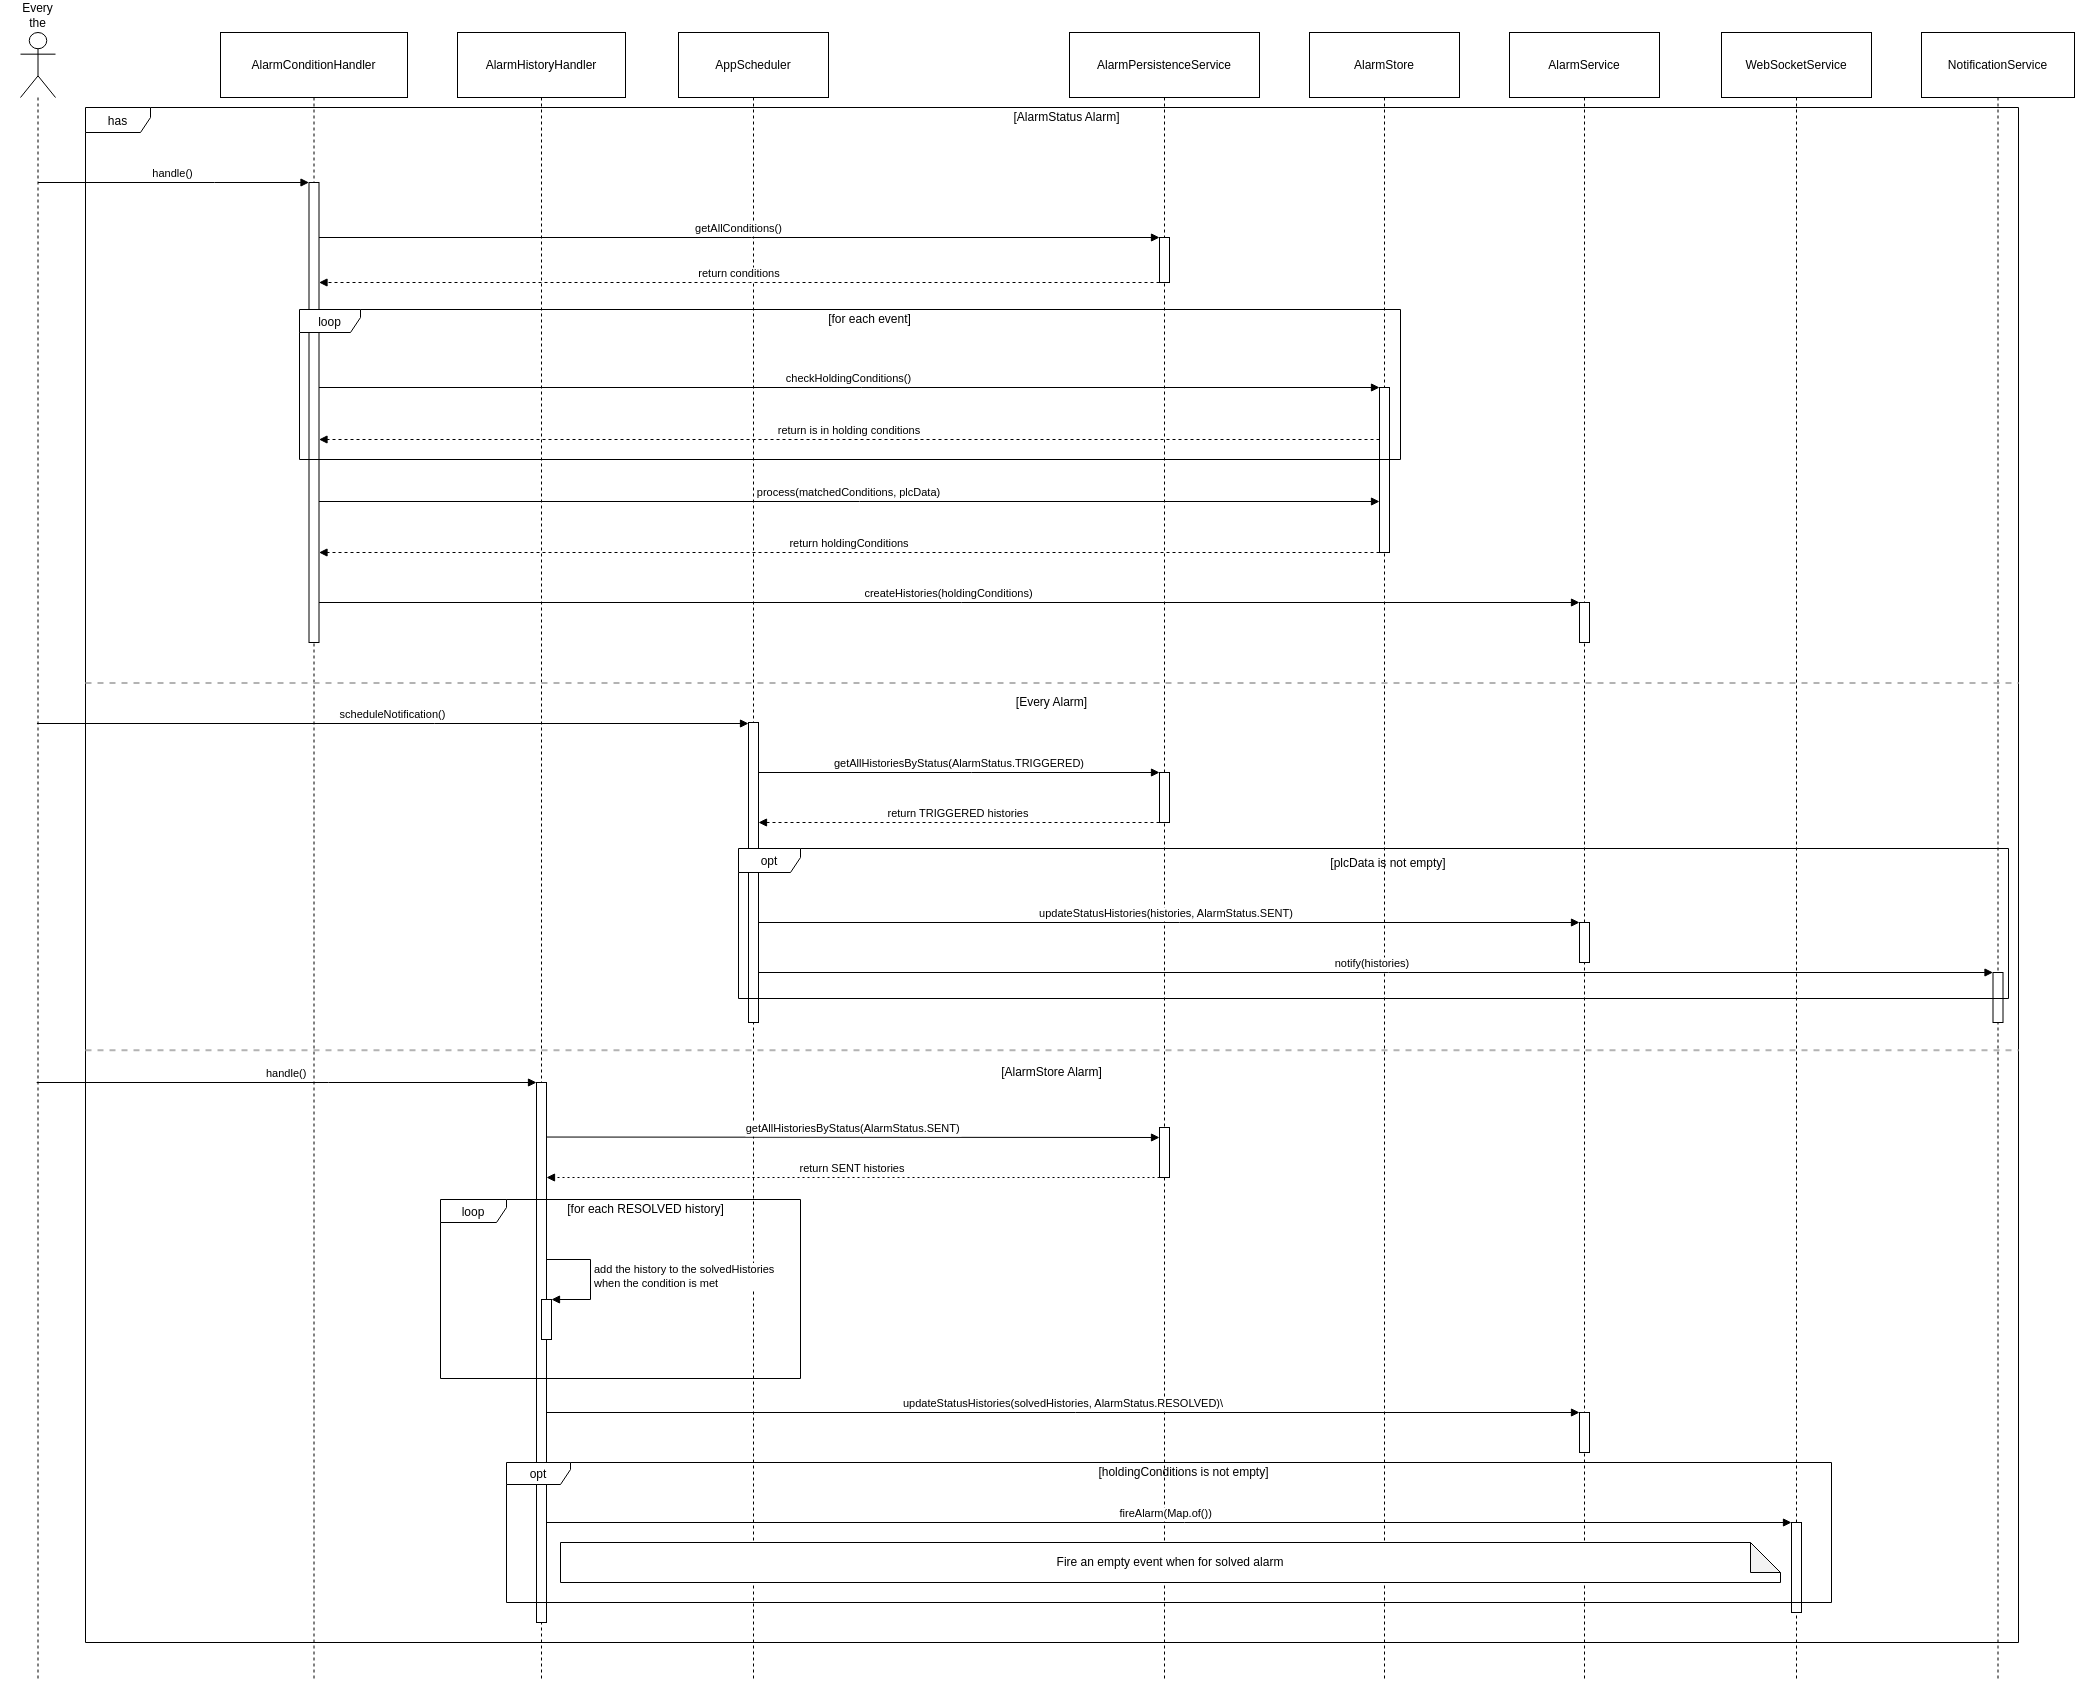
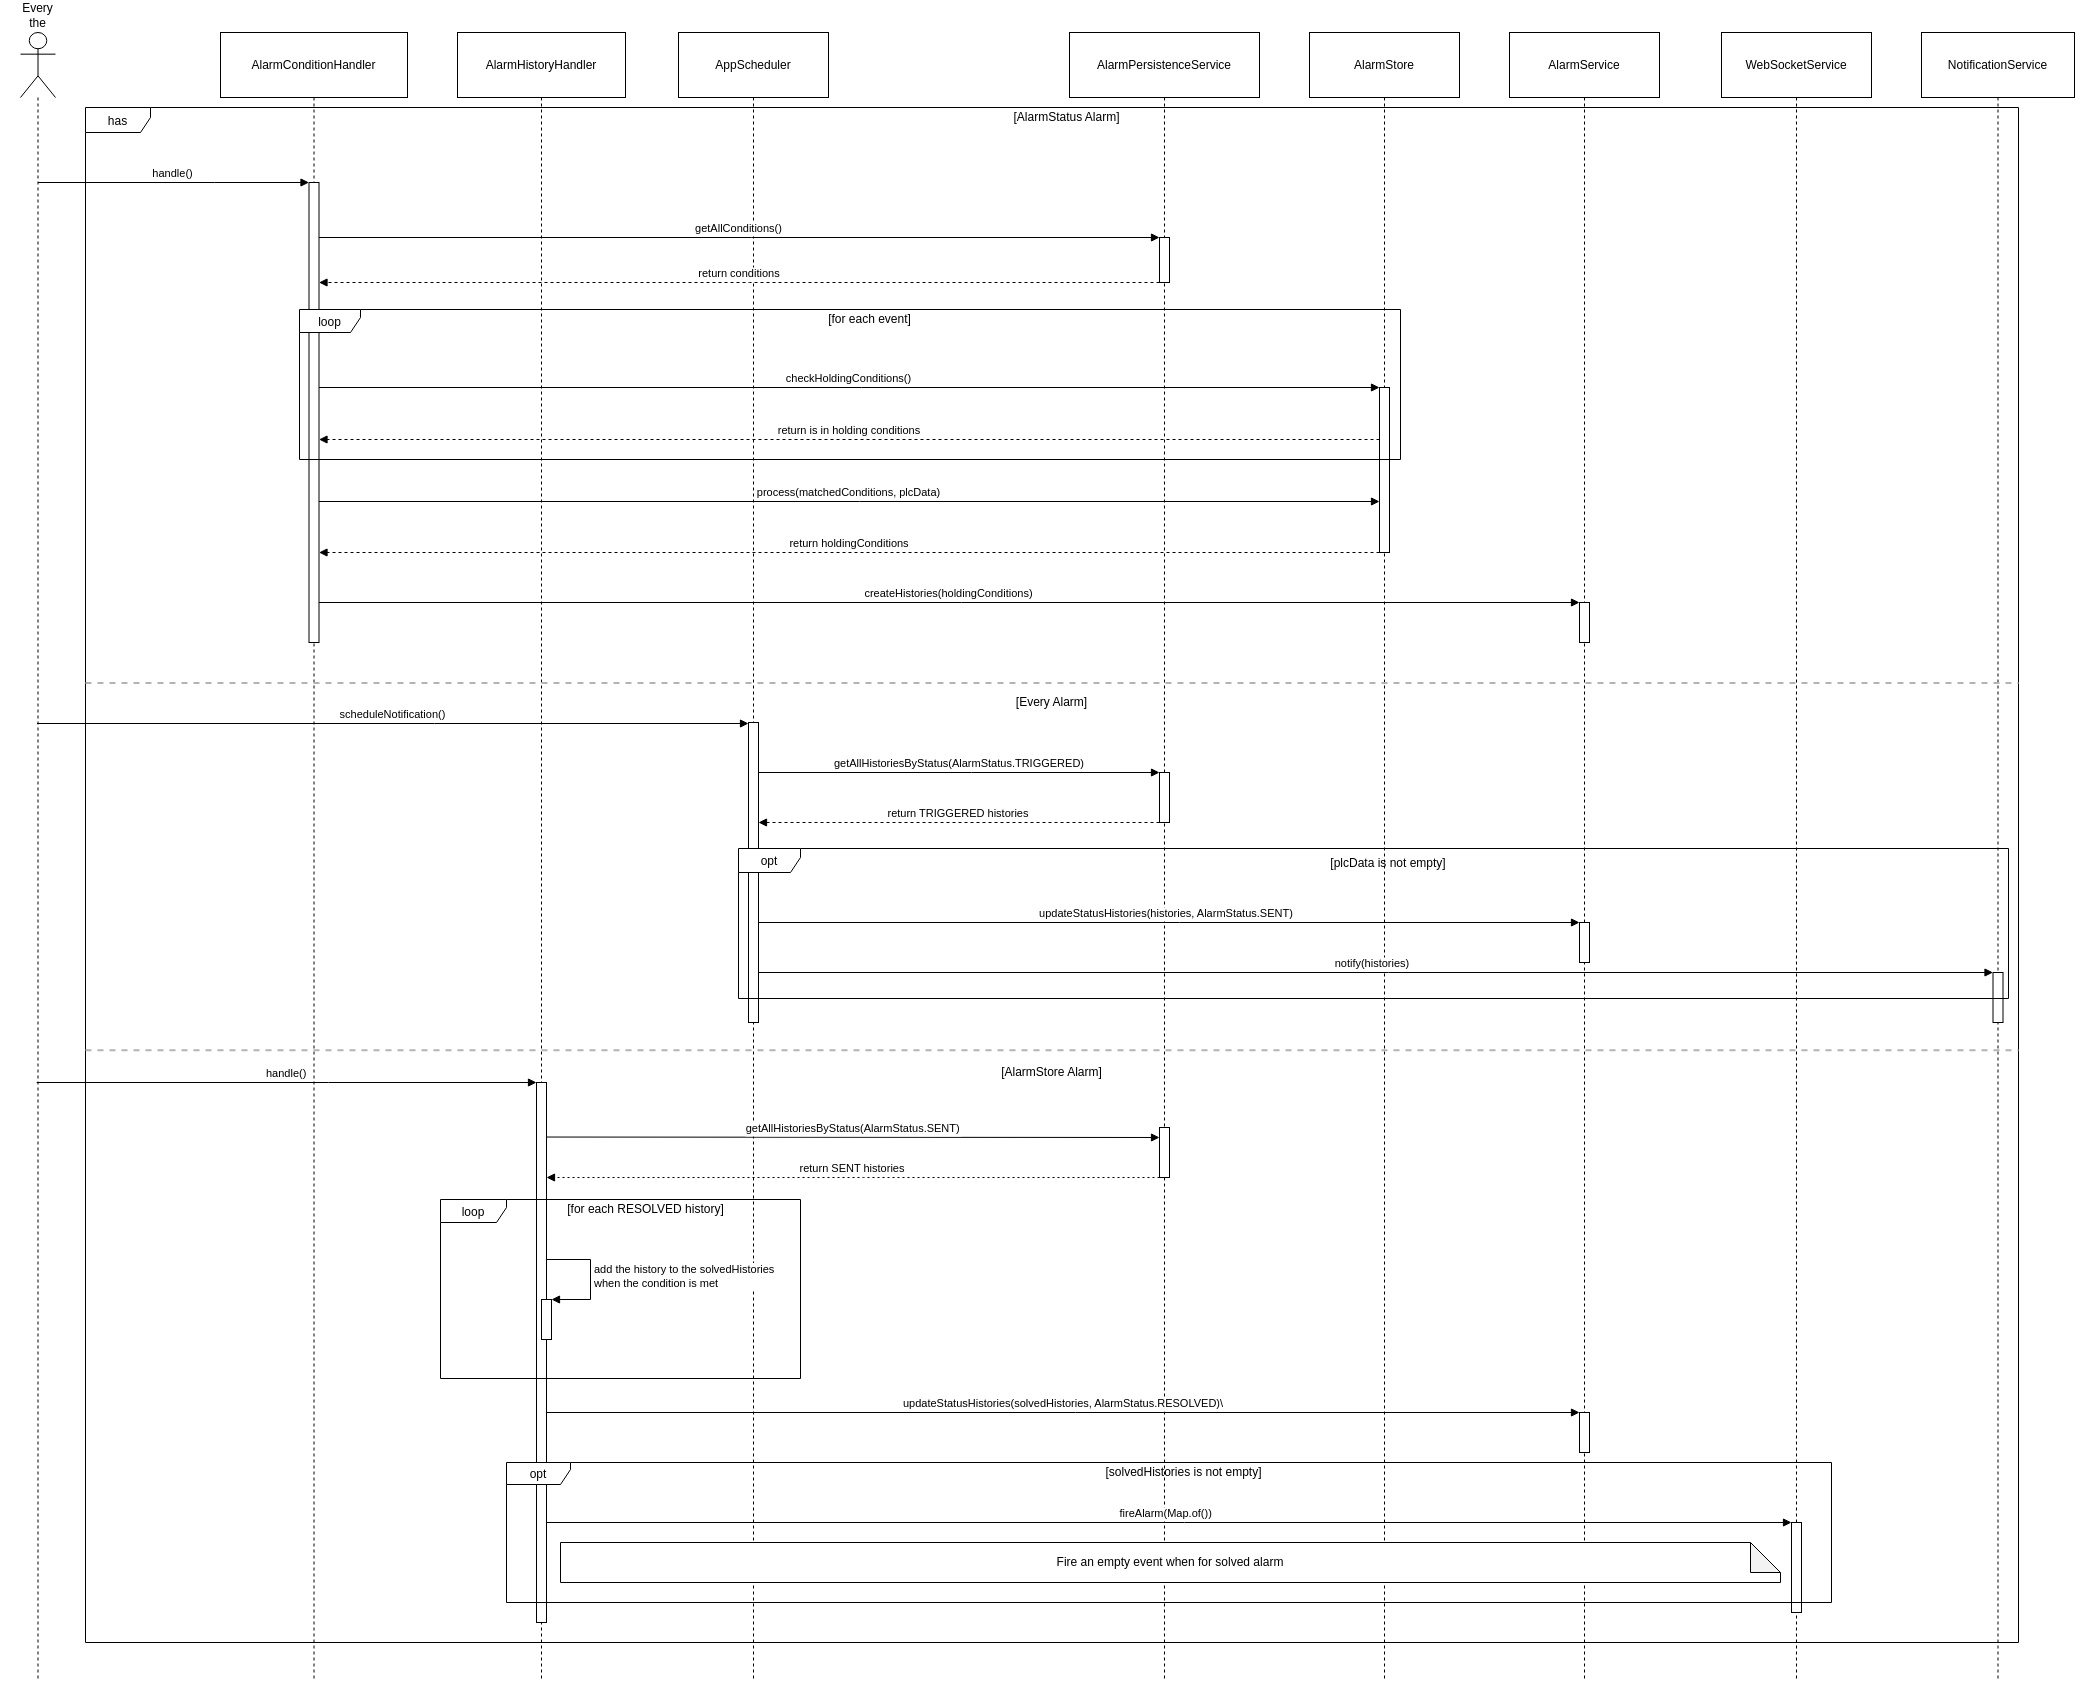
(1184, 1473) -> (1184, 1473)
